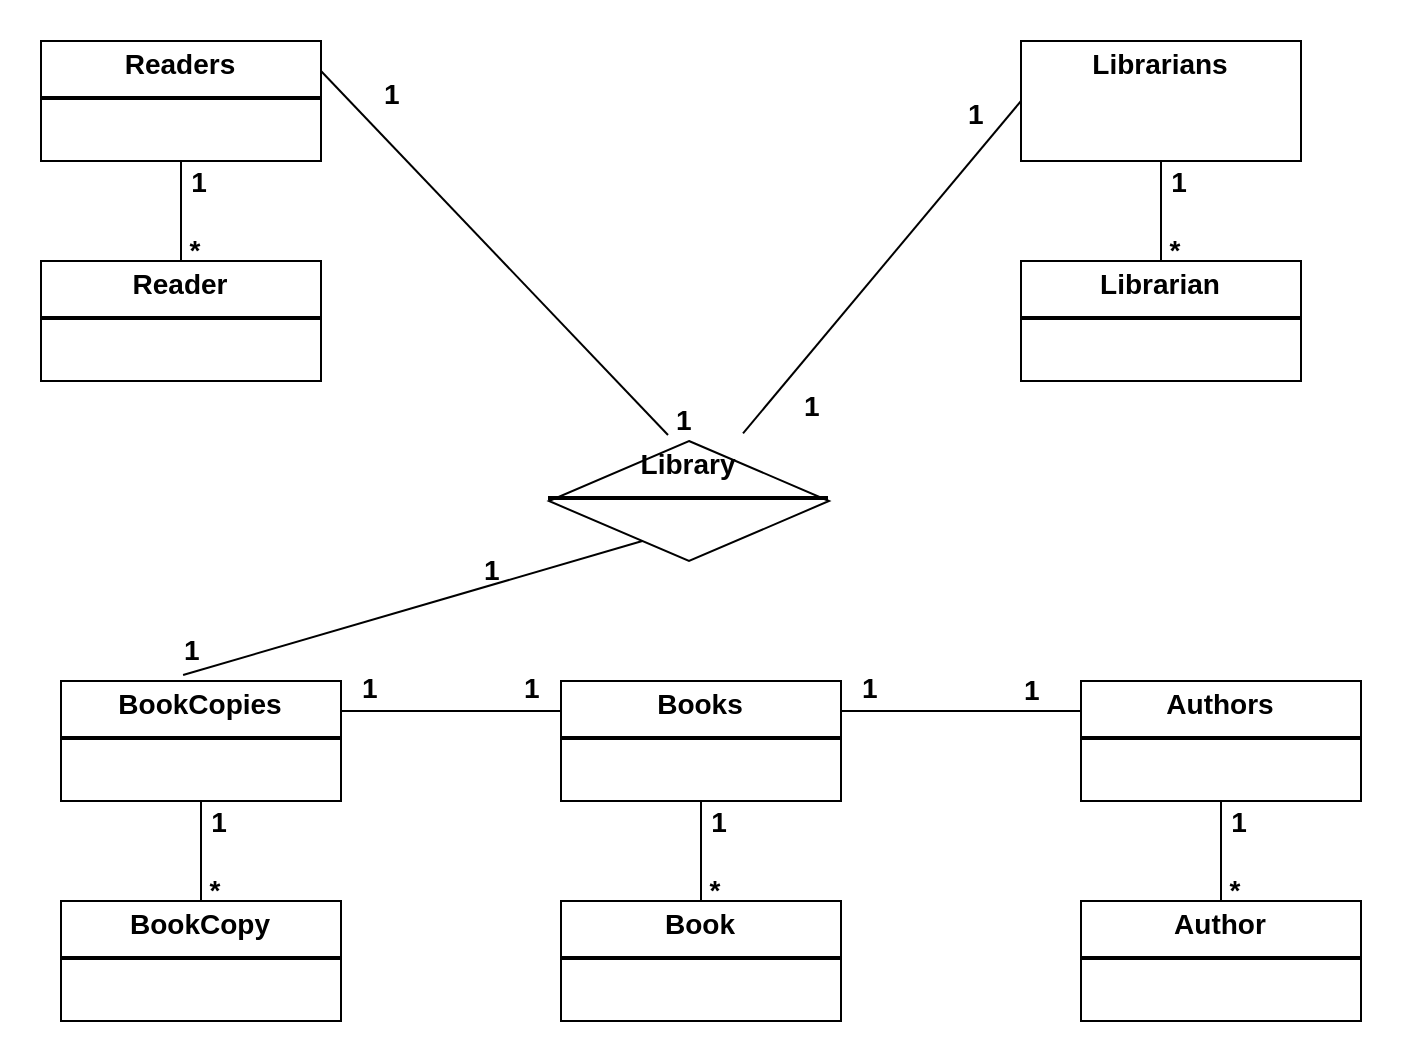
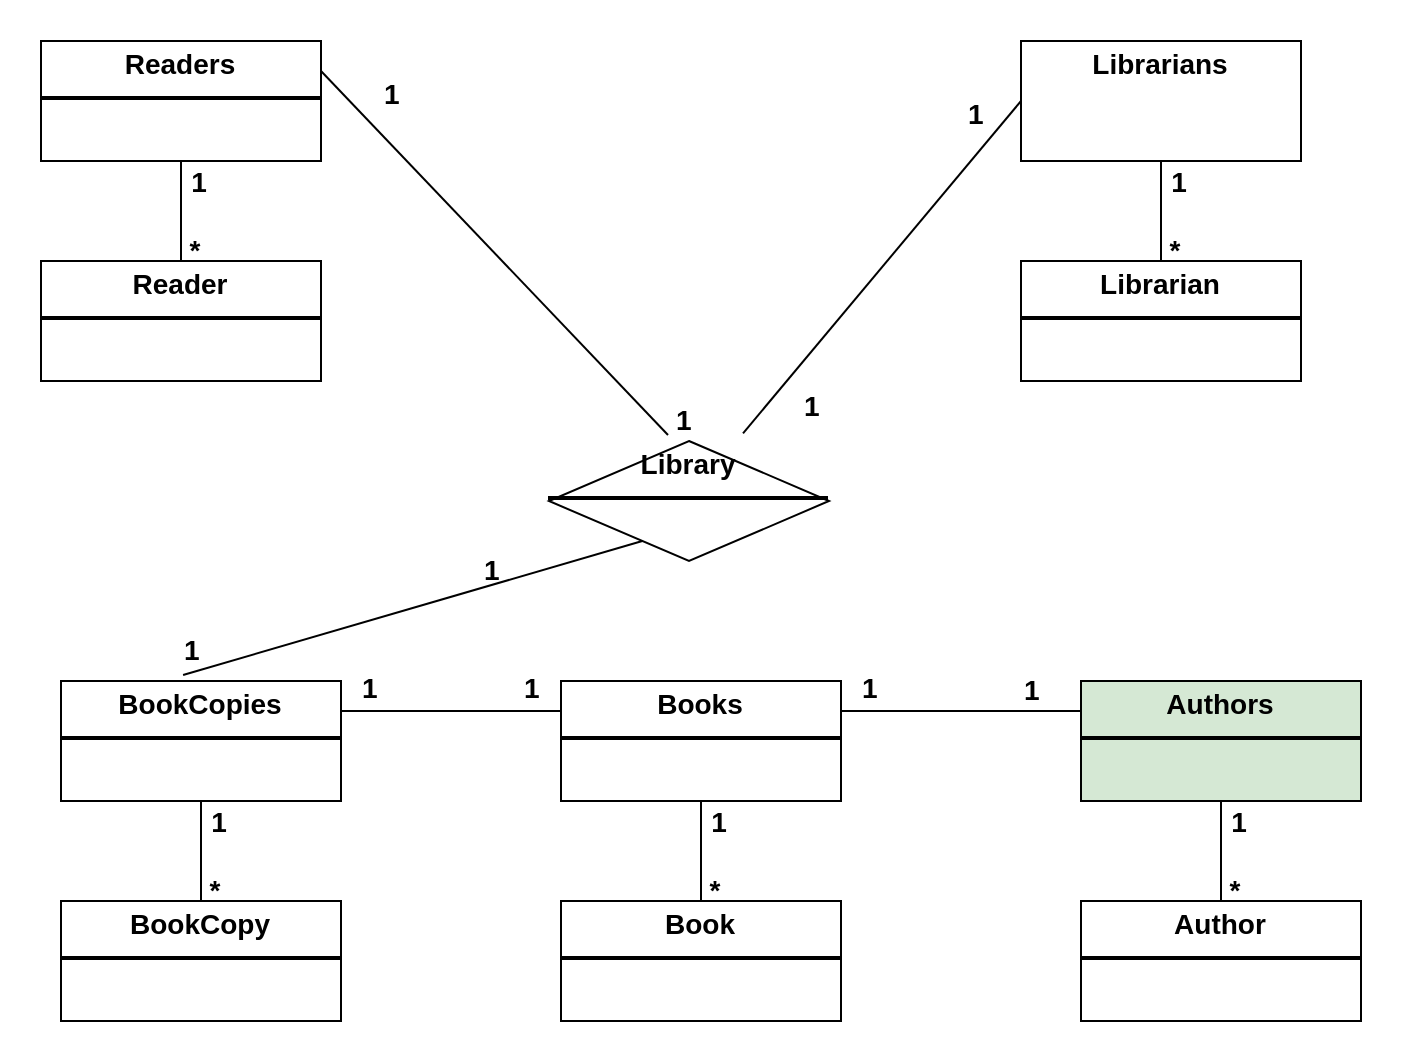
(1221, 741) -> (1221, 741)
